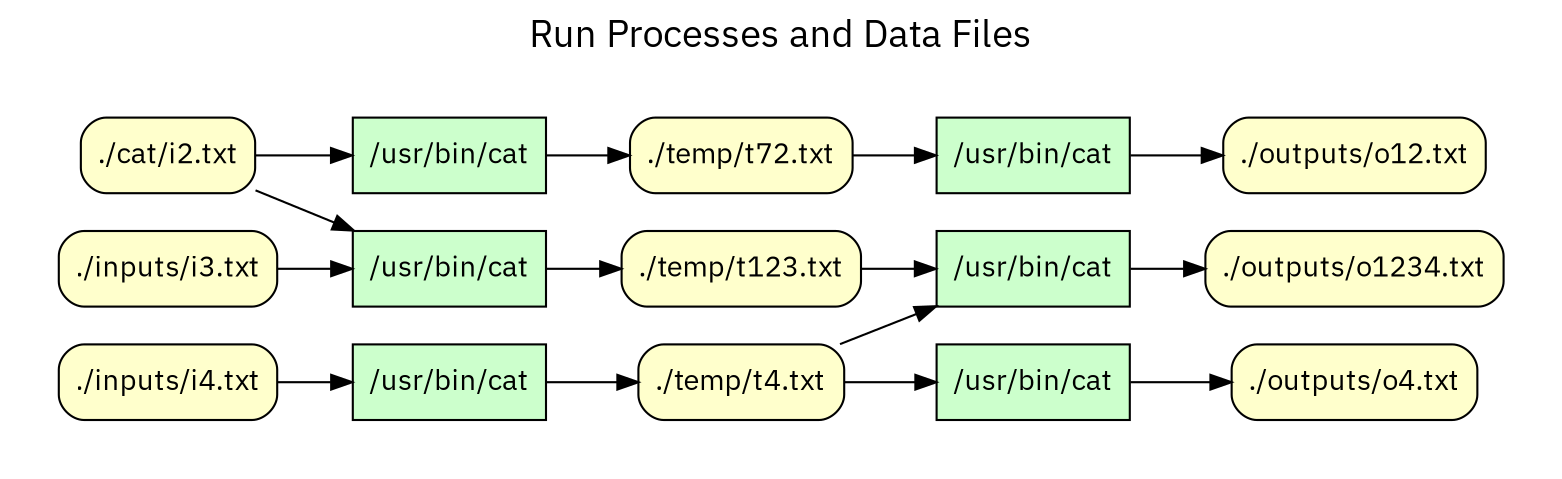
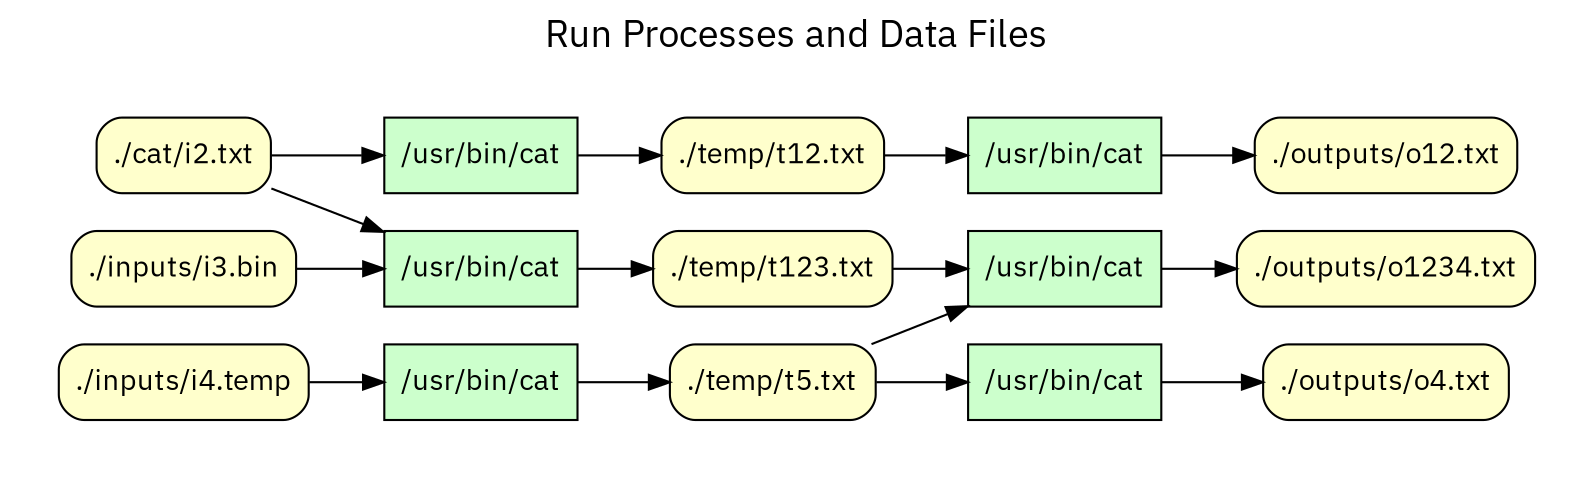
(741, 155) -> (773, 155)
(168, 269) -> (184, 269)
(168, 382) -> (184, 382)
(741, 382) -> (773, 382)
